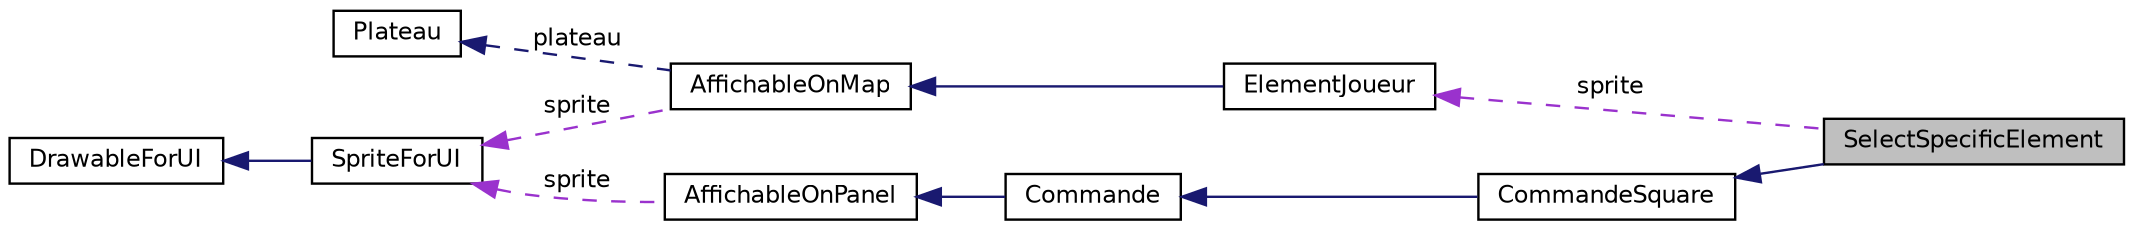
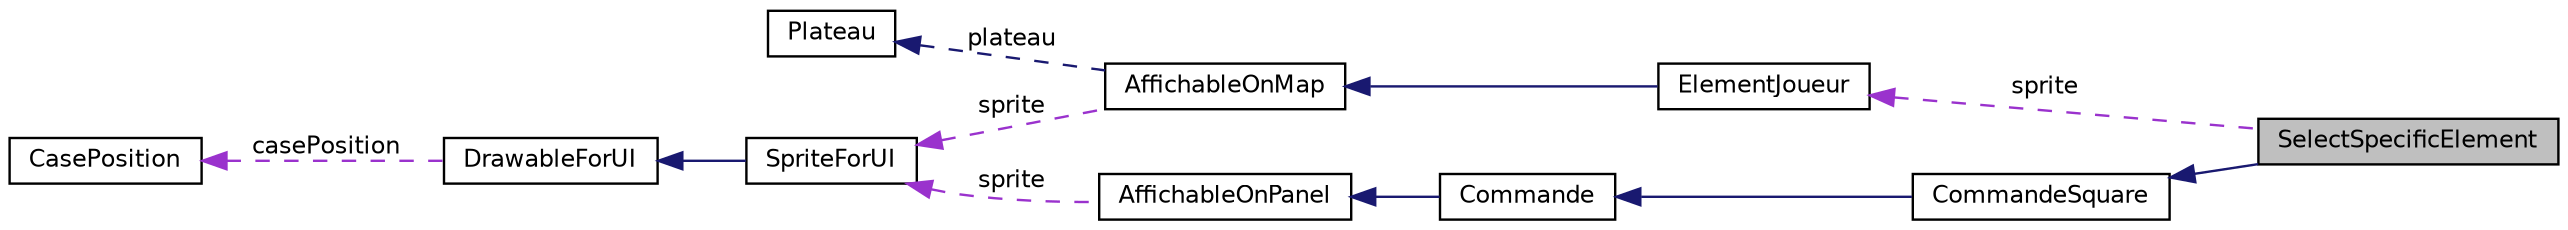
none -> (106, 161)
